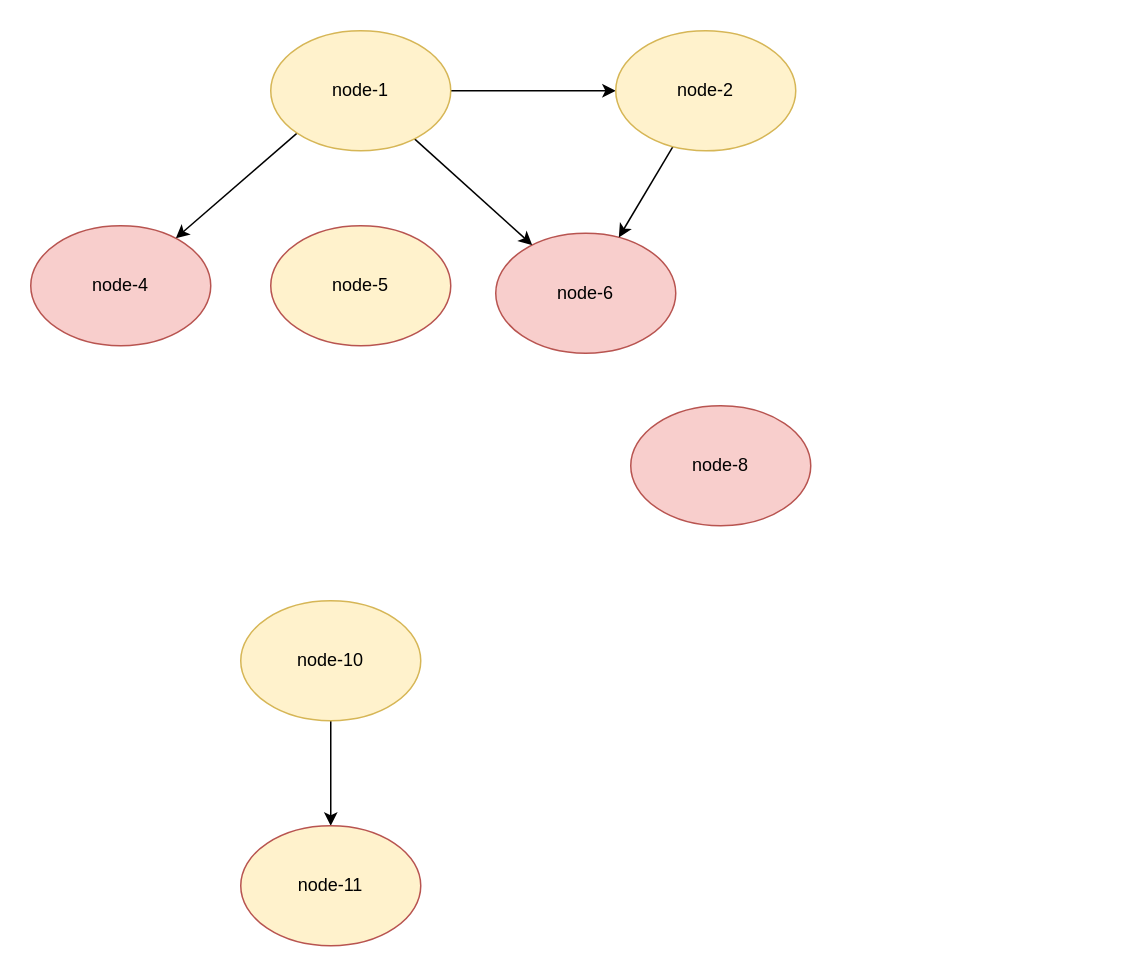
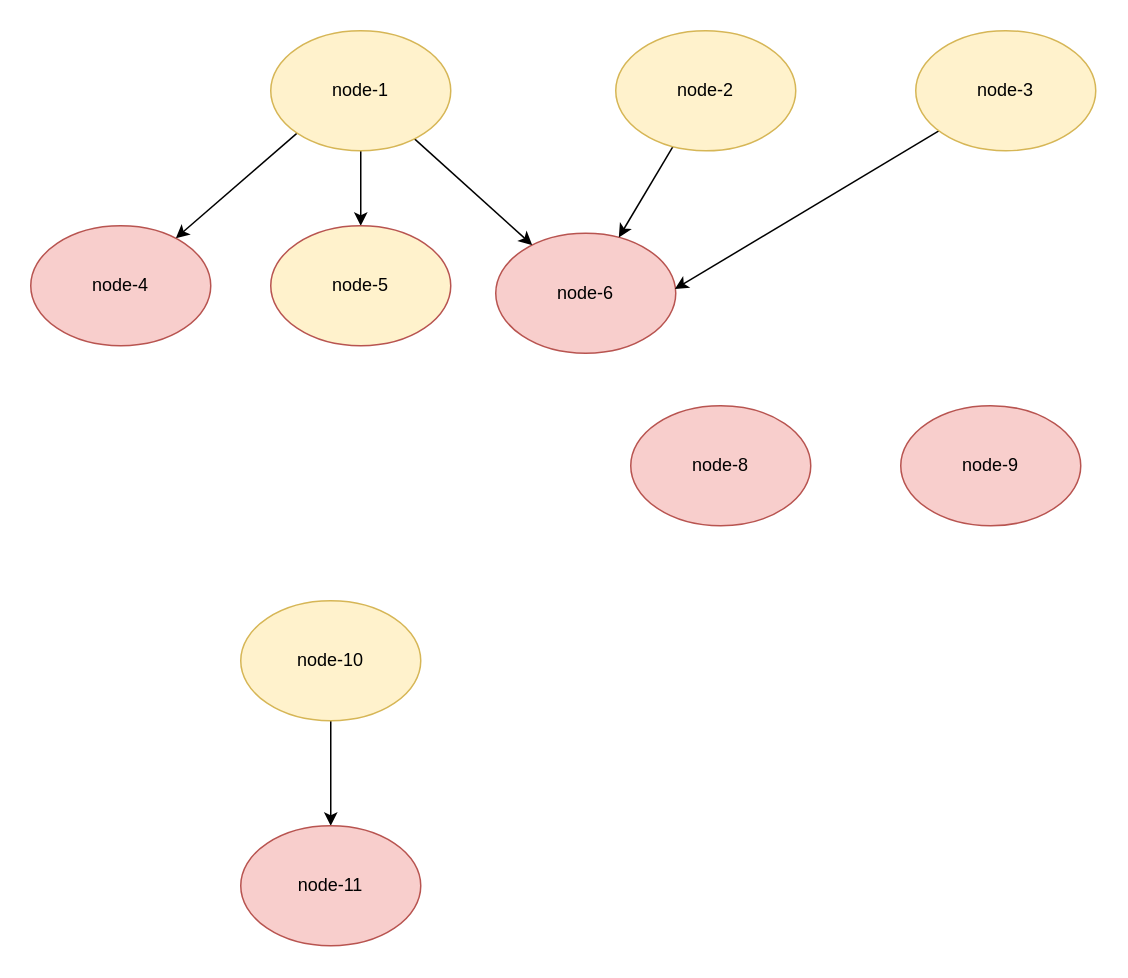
(528, 91) -> (361, 183)
none -> (1006, 91)
none -> (811, 208)
none -> (991, 466)
(331, 886) -> (331, 886)
